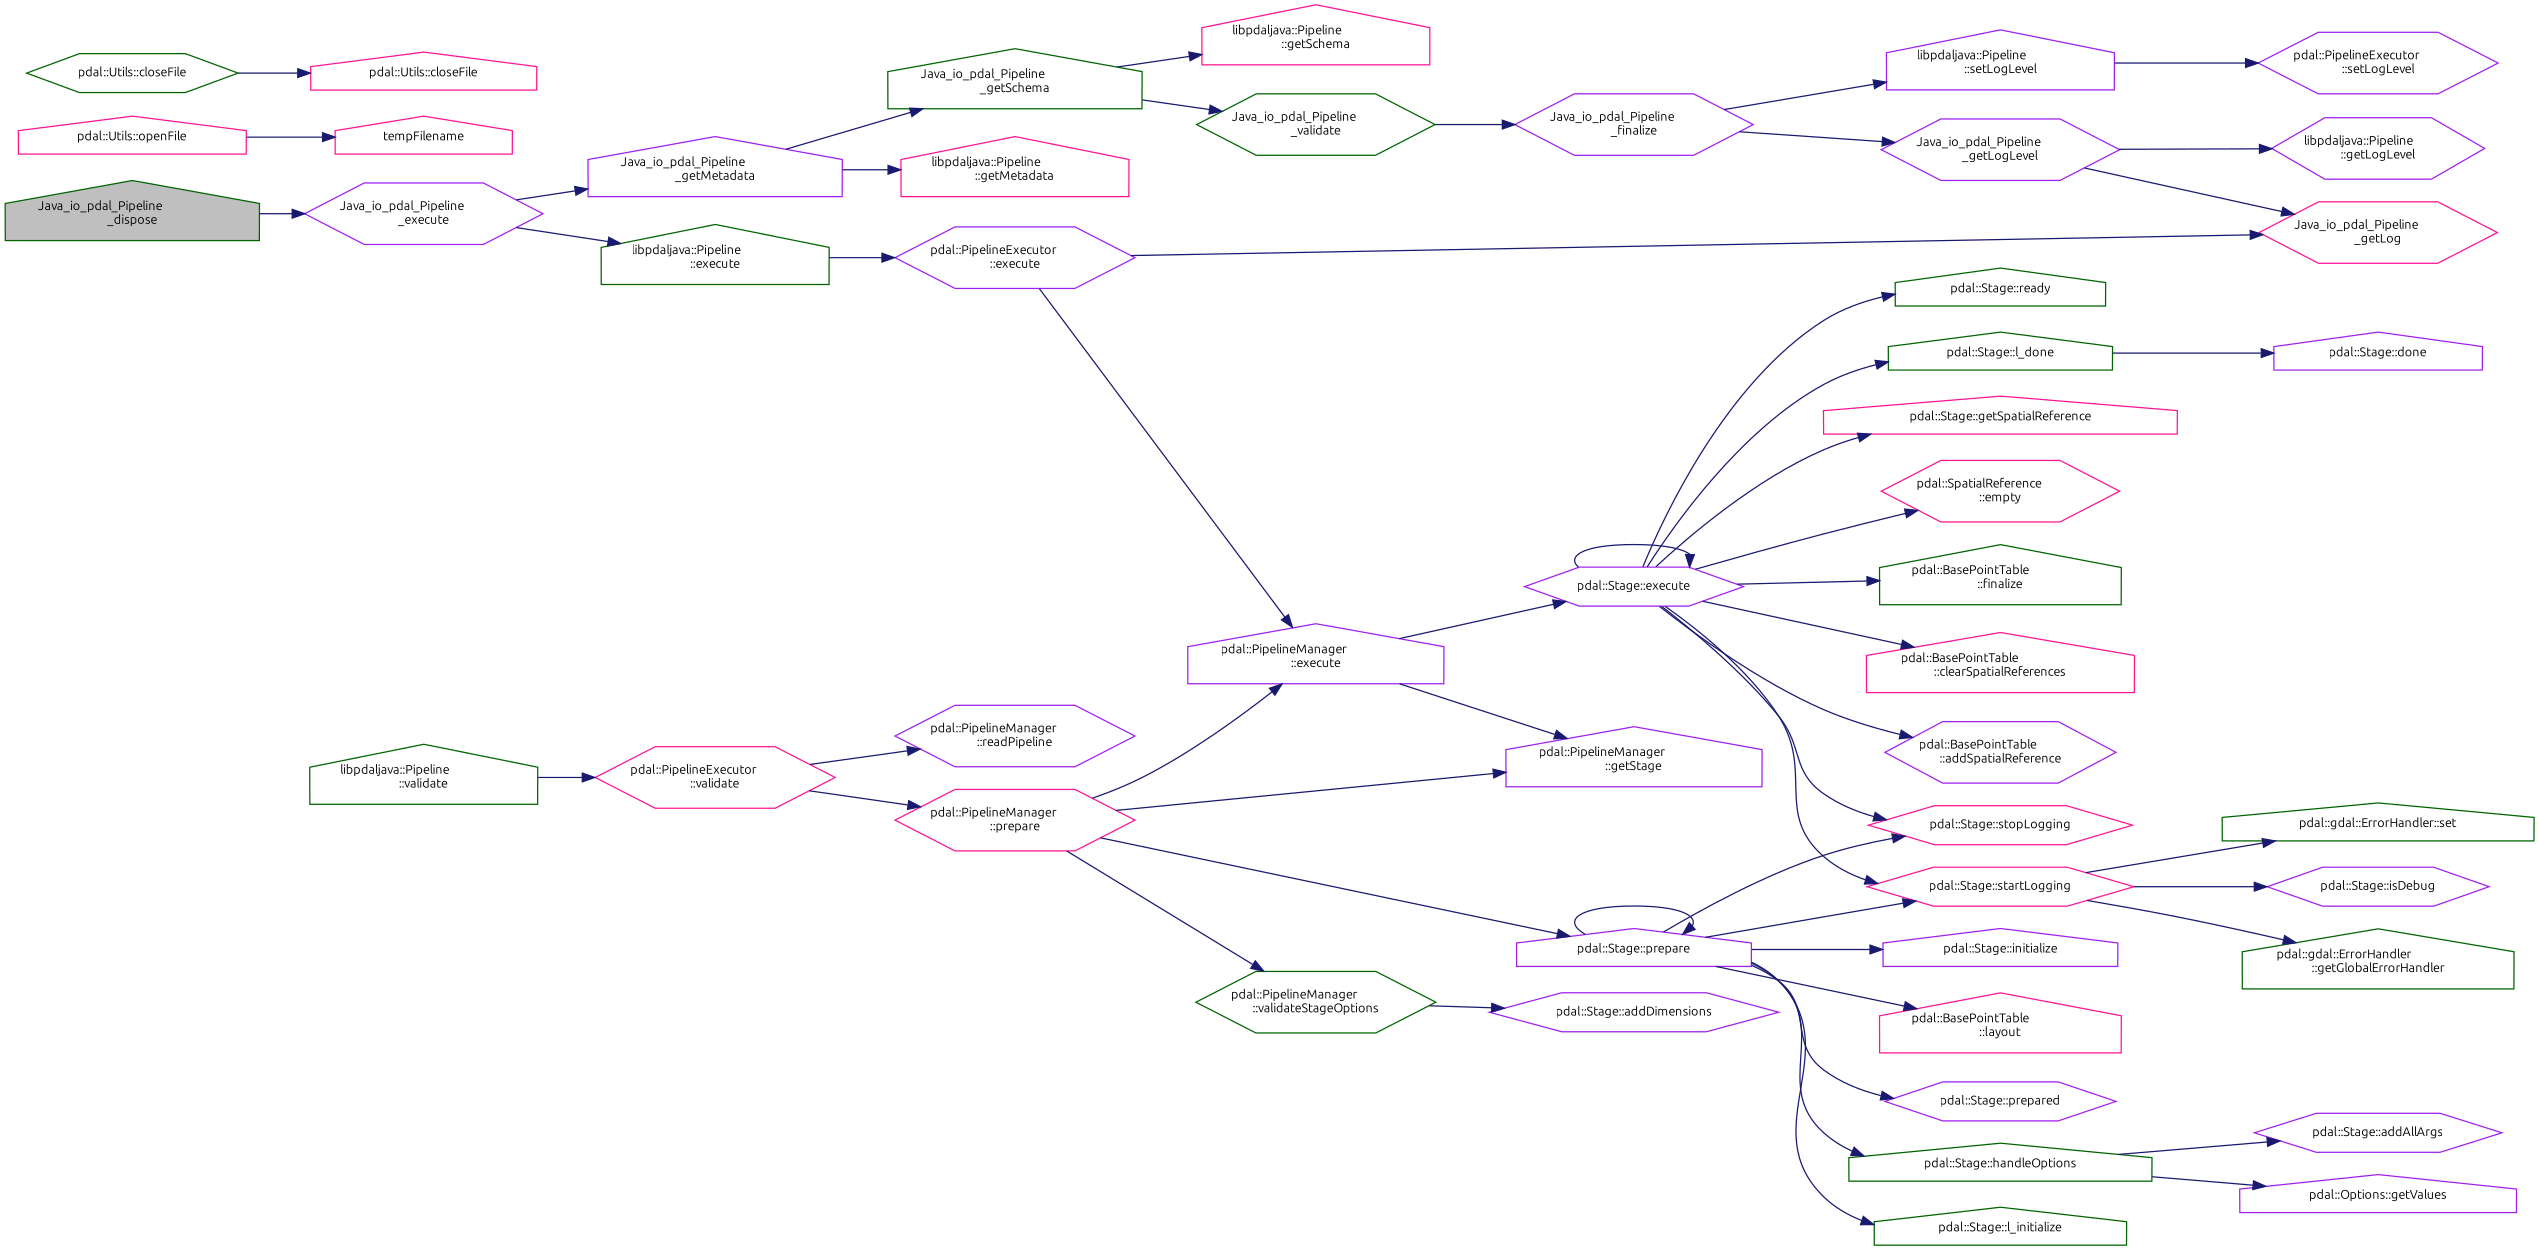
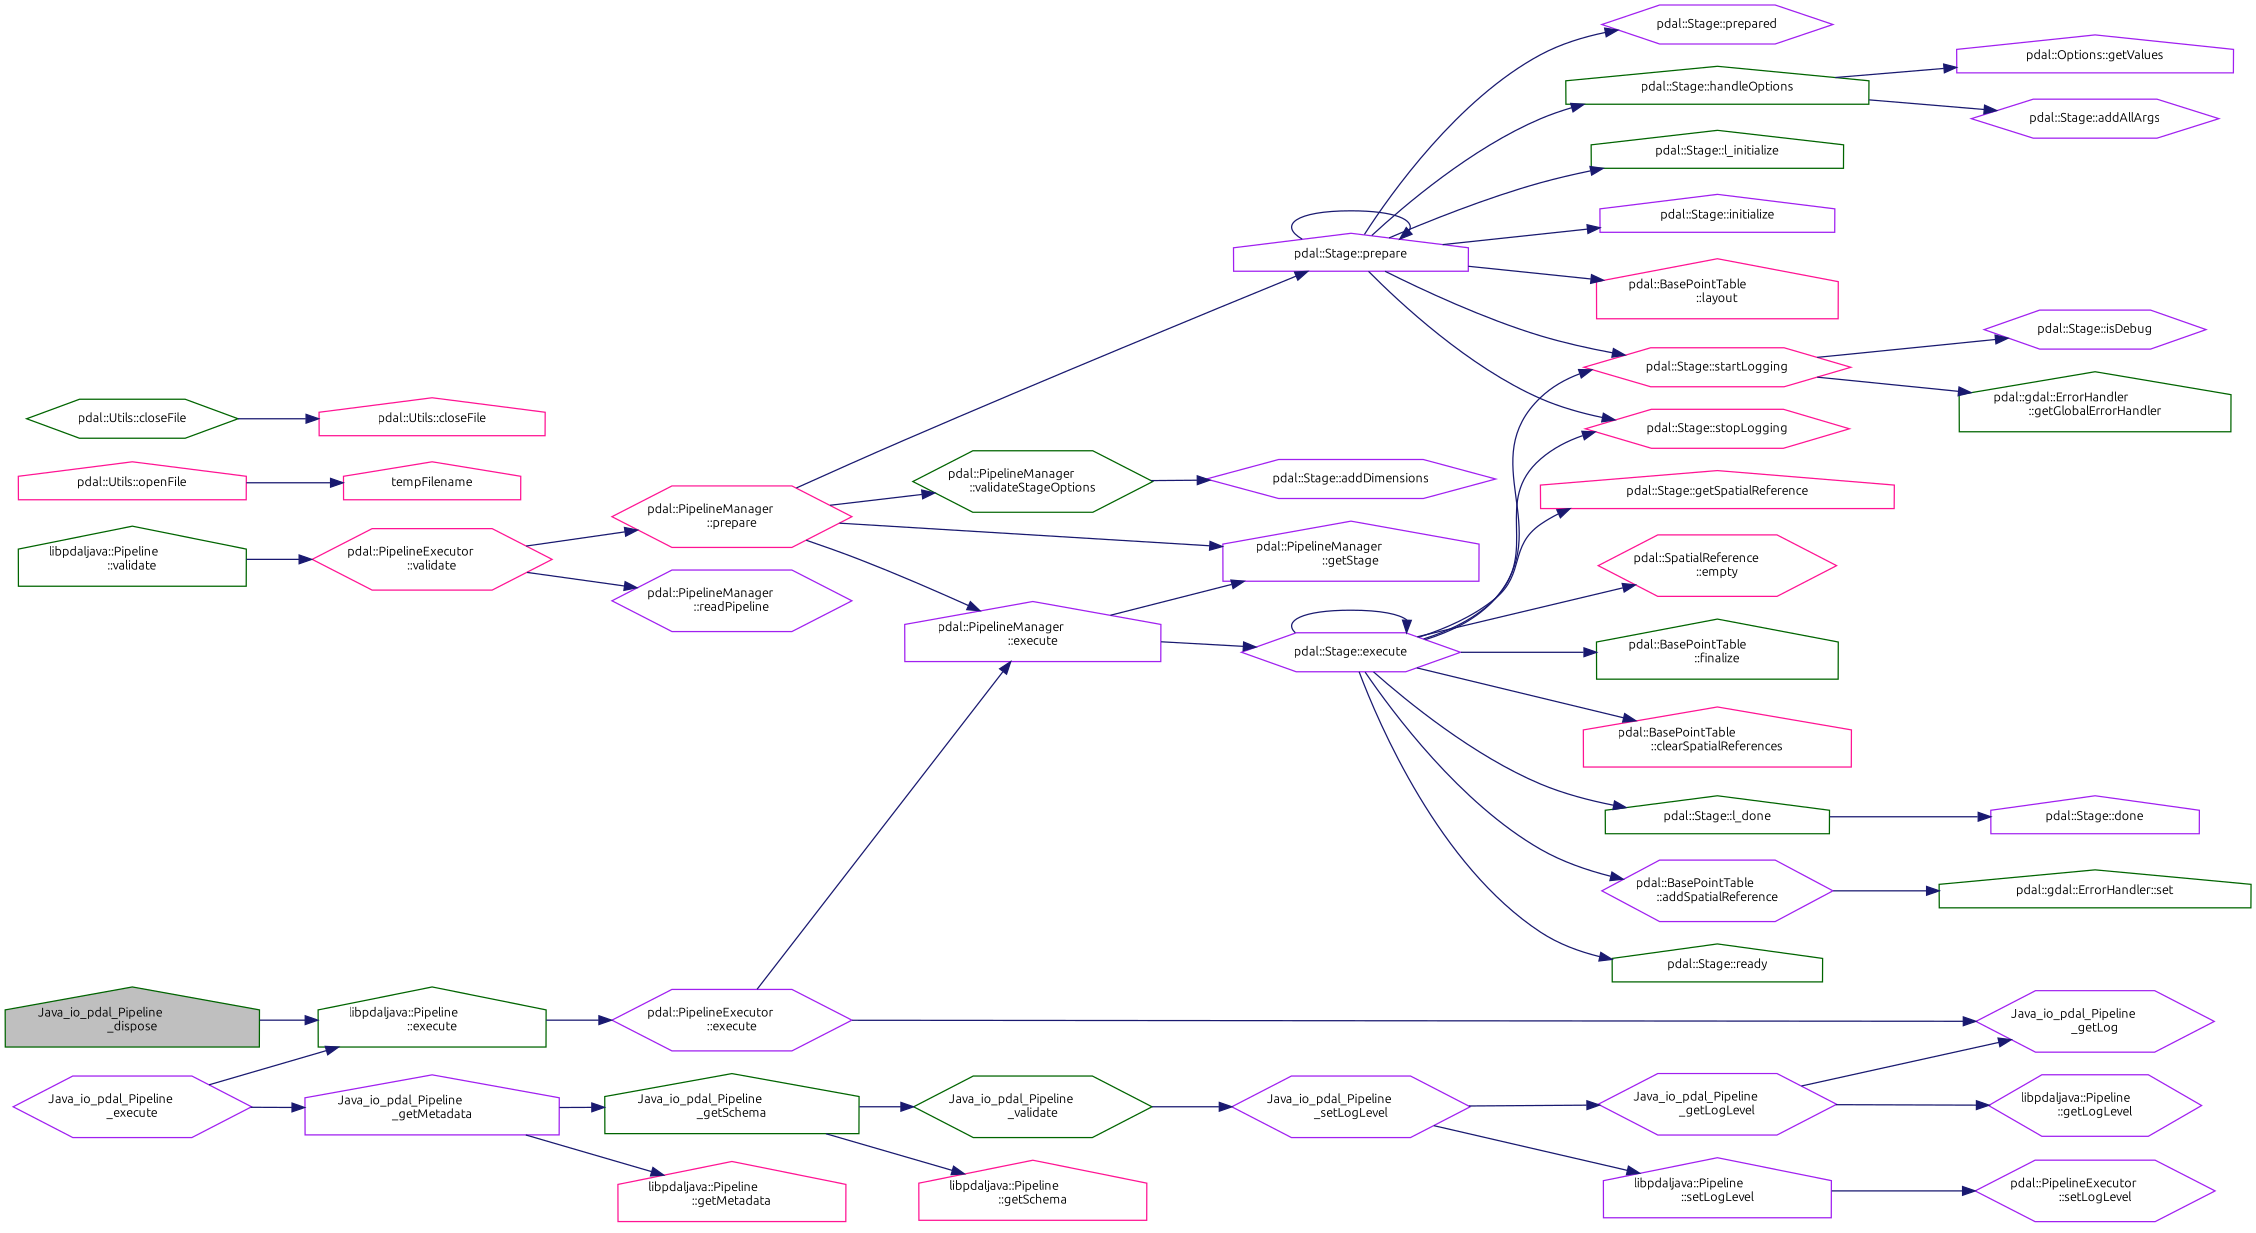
(1634, 125) -> (1351, 1107)
(276, 214) -> (282, 1020)
(2378, 233) -> (2095, 1021)
(2174, 858) -> (1880, 891)
